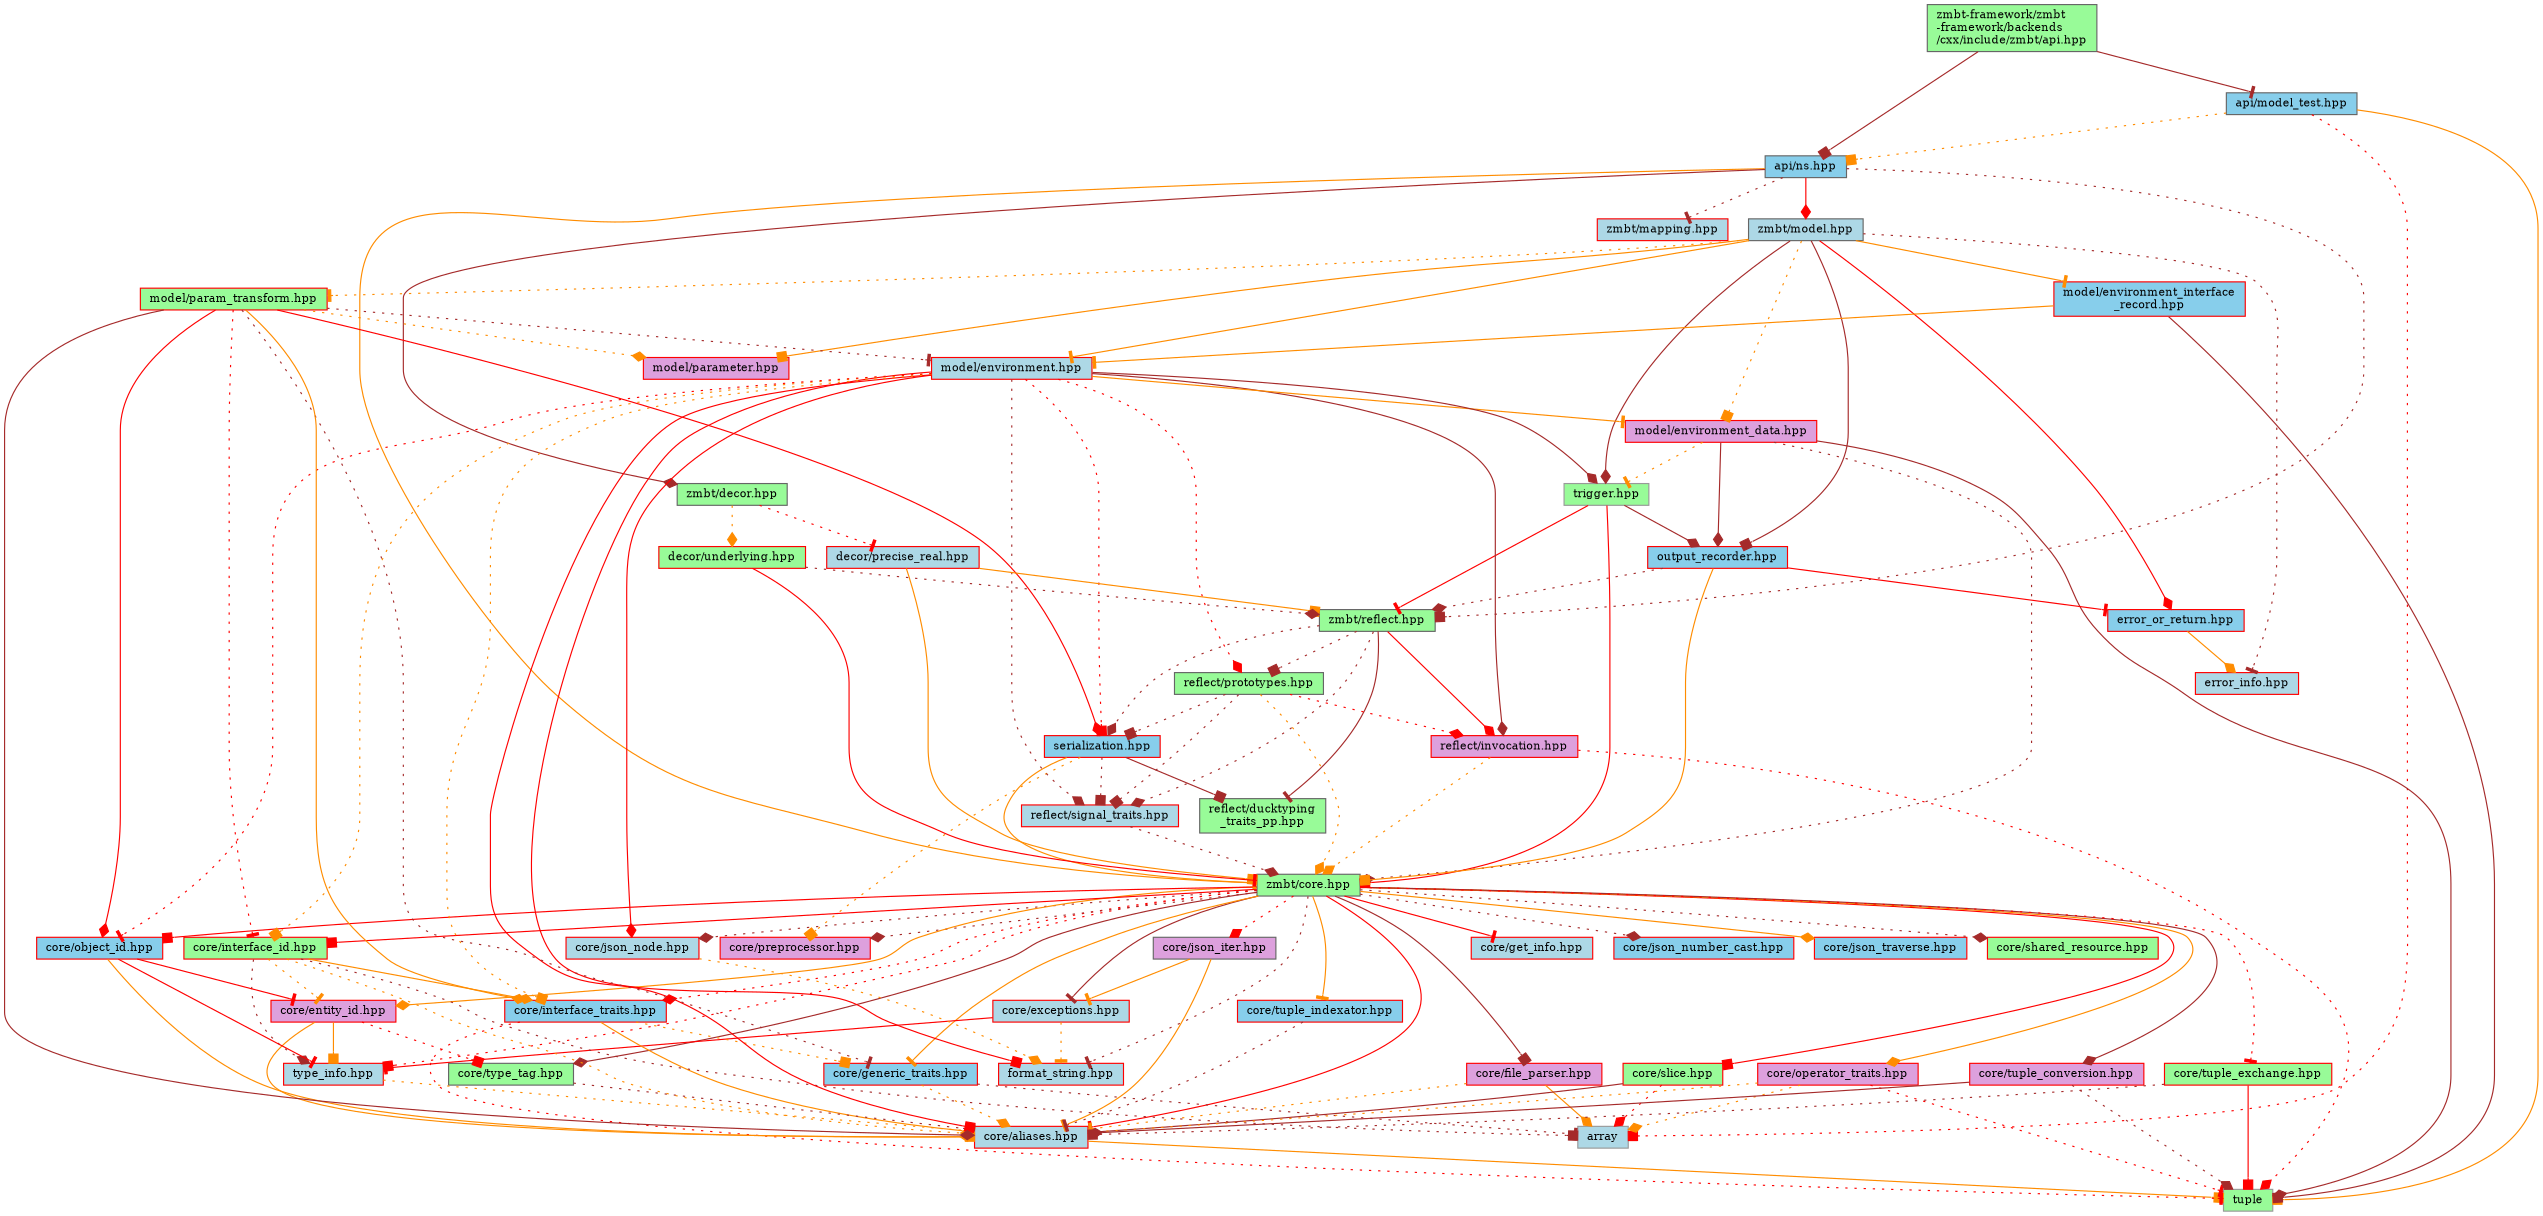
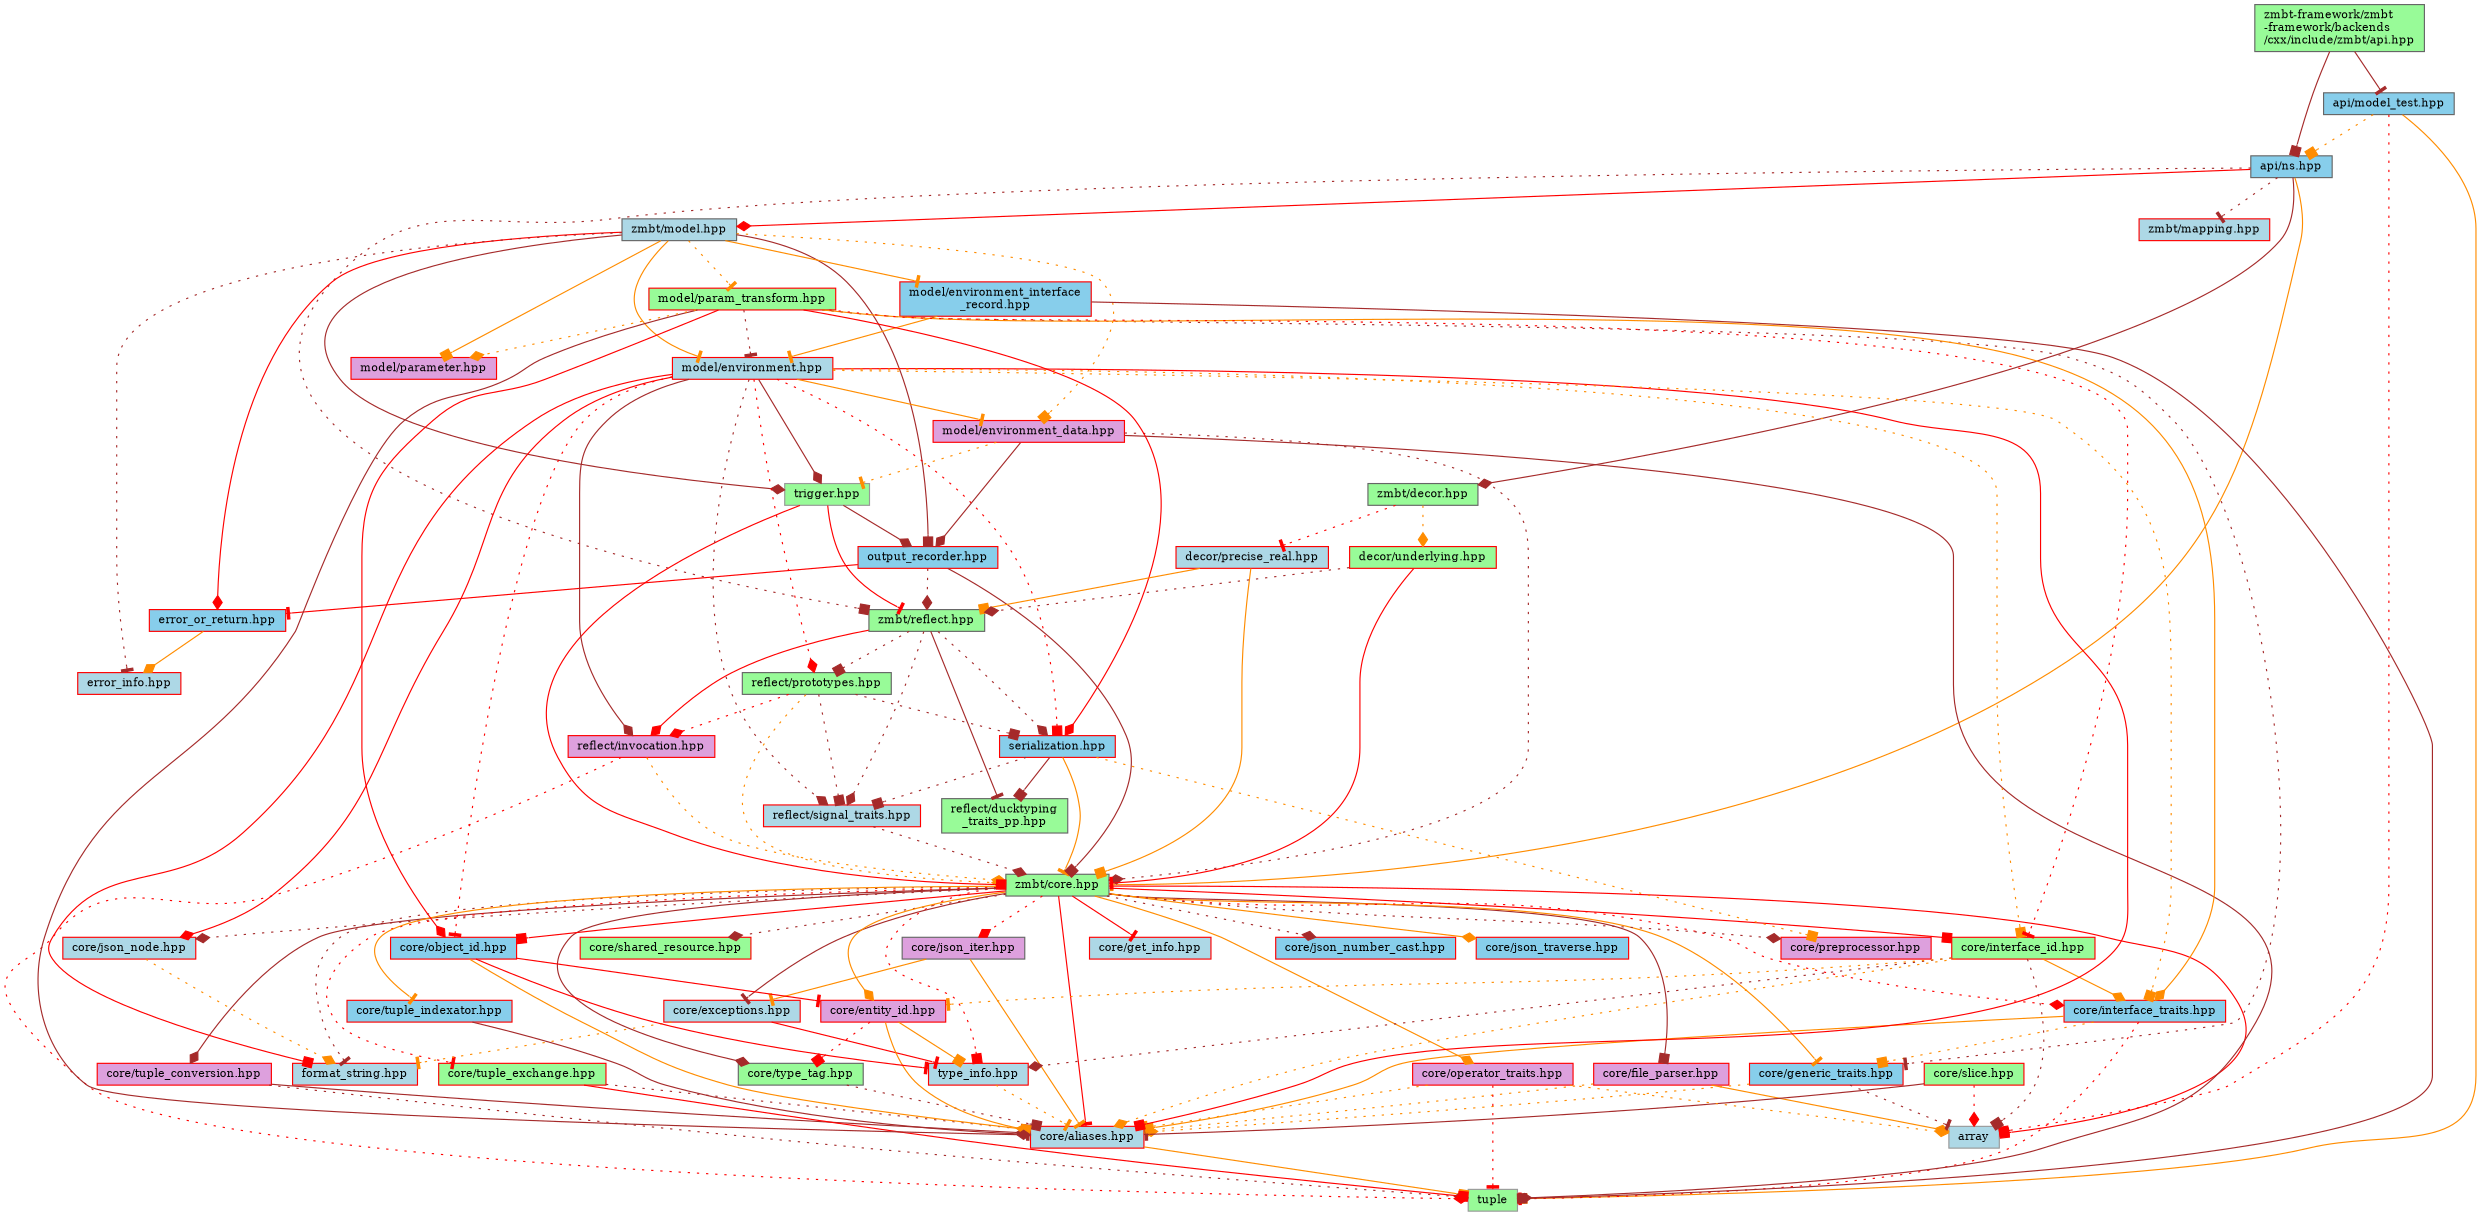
(1640, 824) -> (1106, 700)
(2169, 958) -> (1834, 905)
(1189, 1080) -> (647, 1078)
